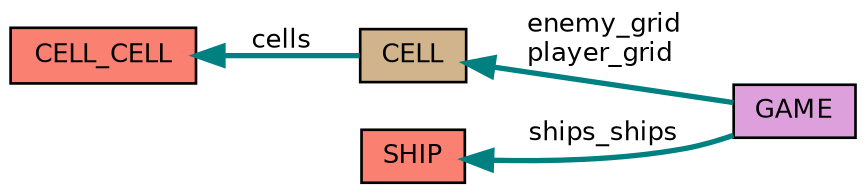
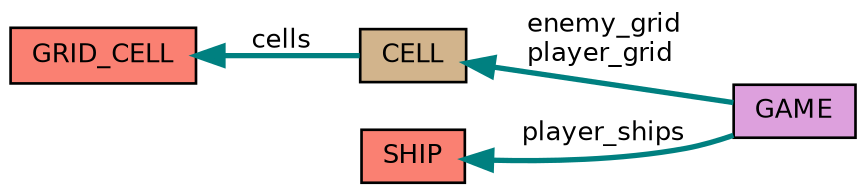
(103, 56) -> (103, 56)
(600, 134) -> (600, 134)
